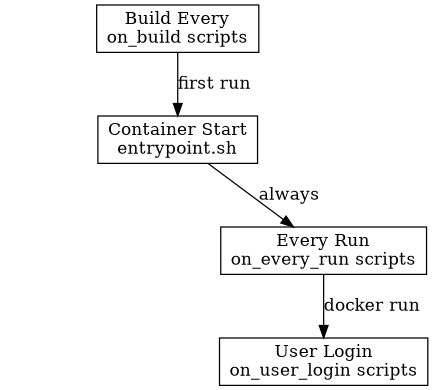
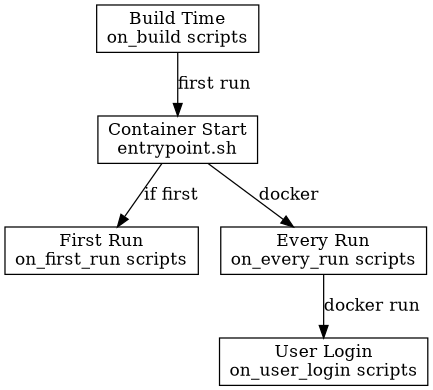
(178, 29) -> (178, 29)
(289, 195) -> (289, 195)
none -> (102, 251)
